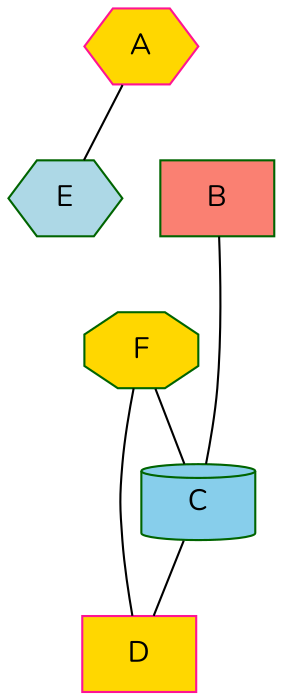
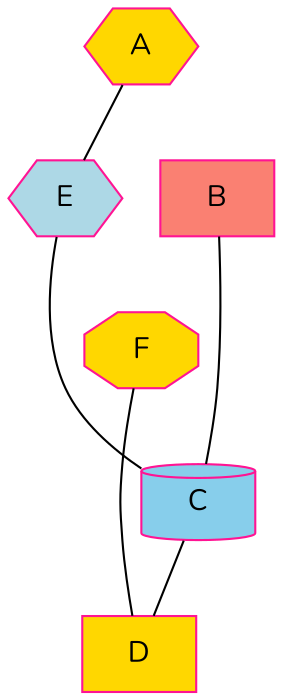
(65, 198) -> (65, 198)
(217, 198) -> (217, 198)
(141, 350) -> (141, 350)
(170, 426) -> (58, 369)
(198, 502) -> (198, 502)
